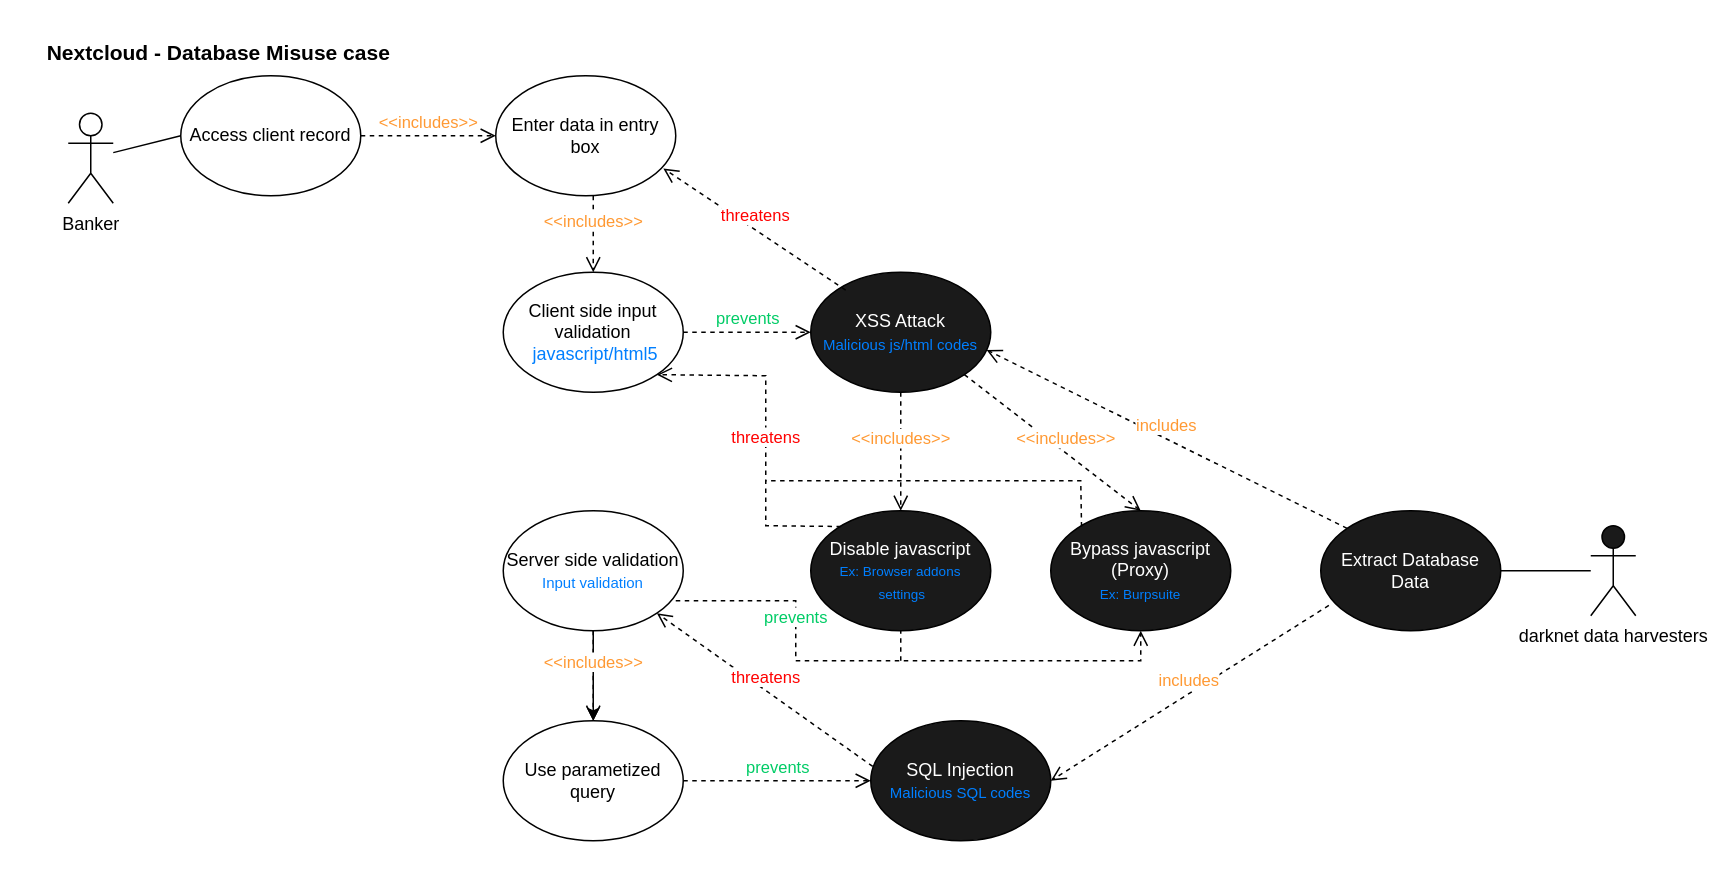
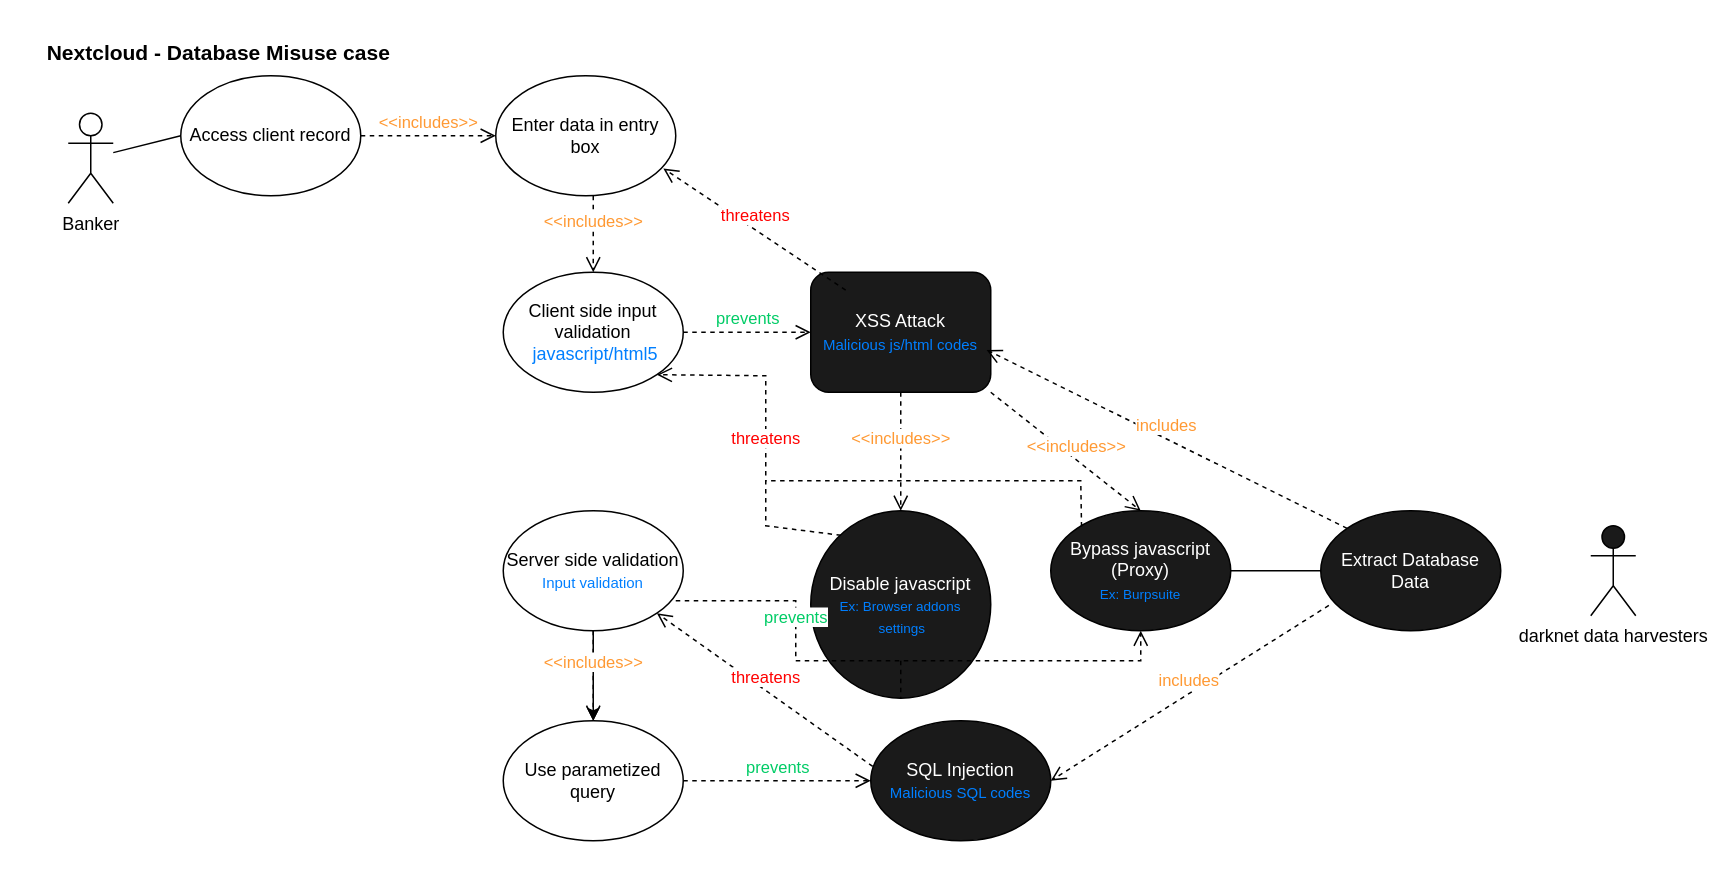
(901, 332) -> (901, 332)
(901, 571) -> (901, 605)
(1546, 571) -> (1276, 571)
